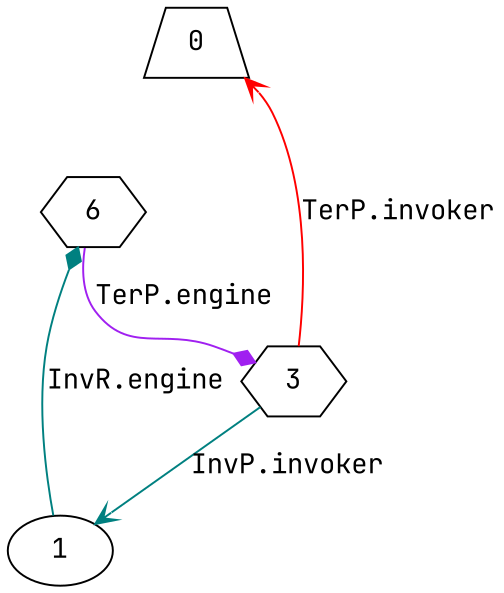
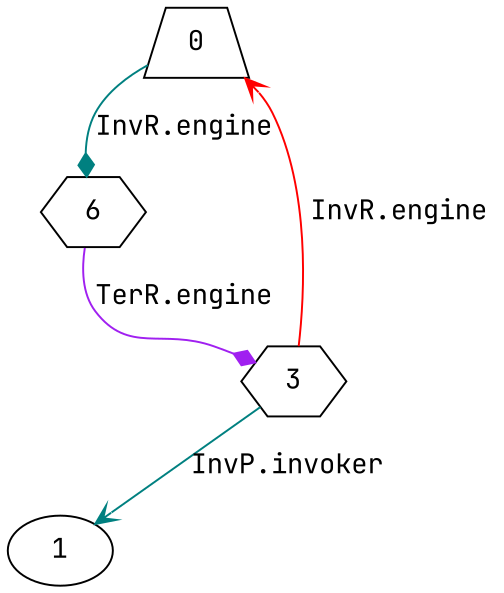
(399, 212) -> (399, 212)
(184, 297) -> (184, 297)
(42, 391) -> (104, 100)
